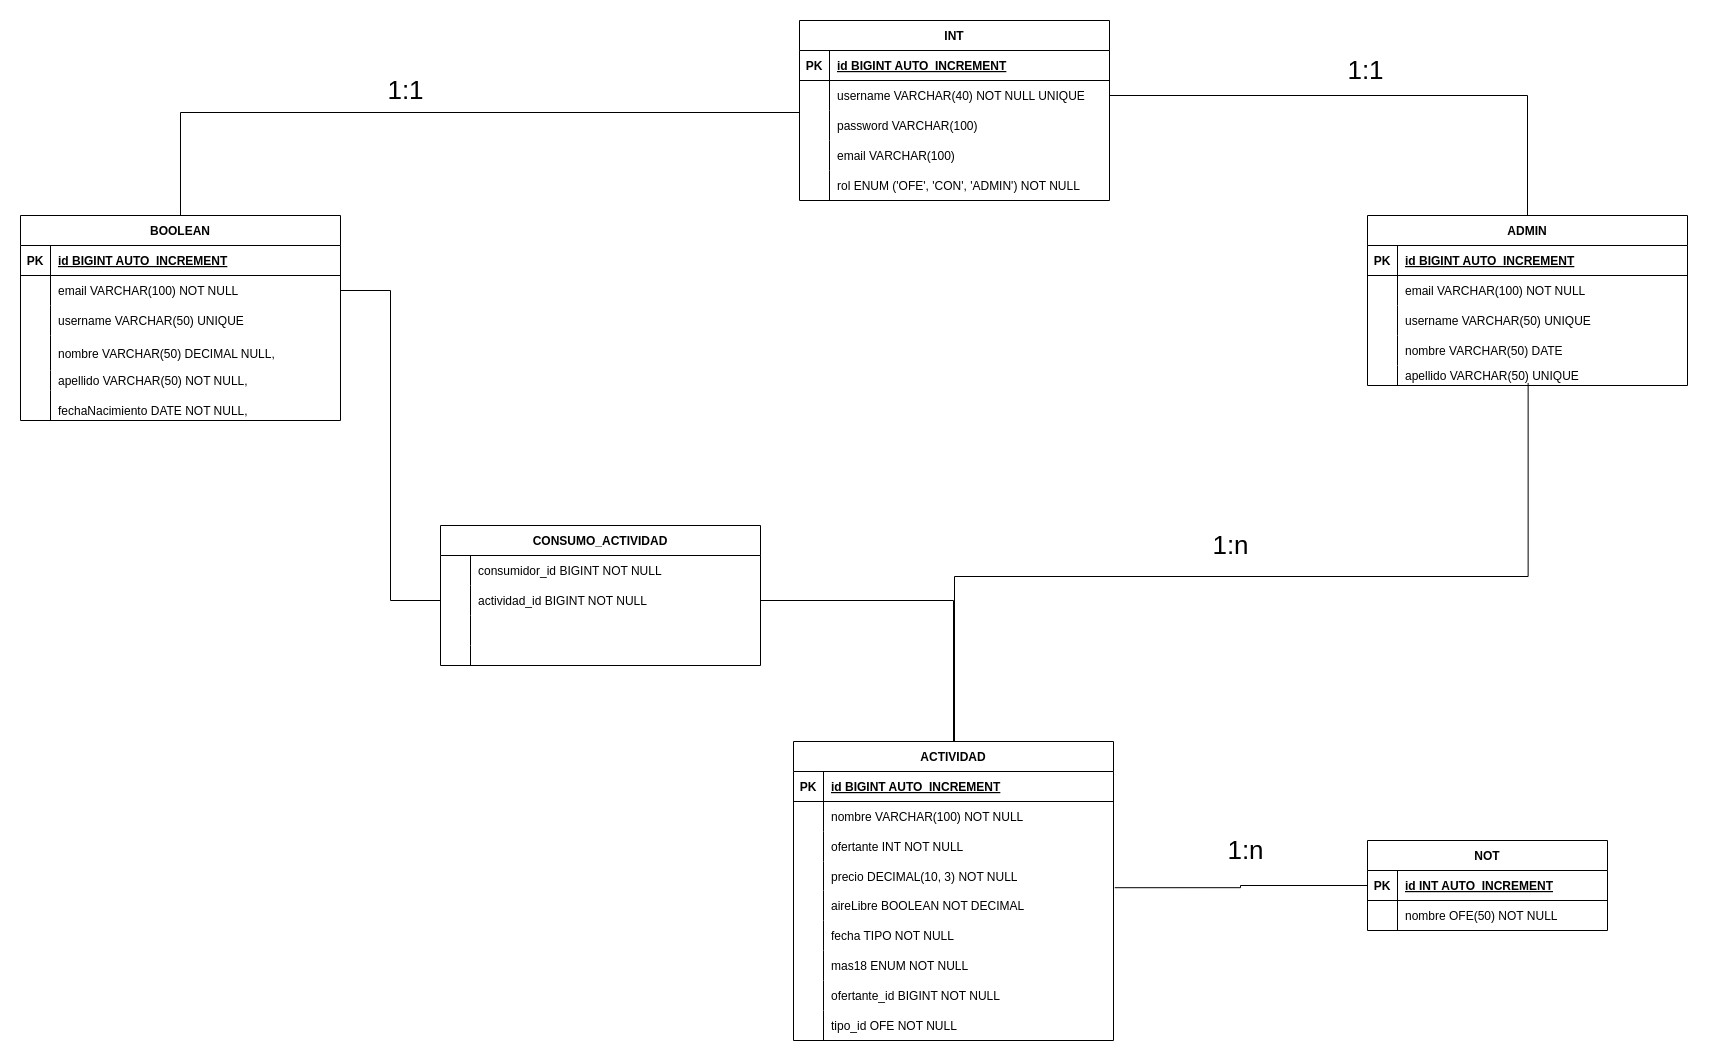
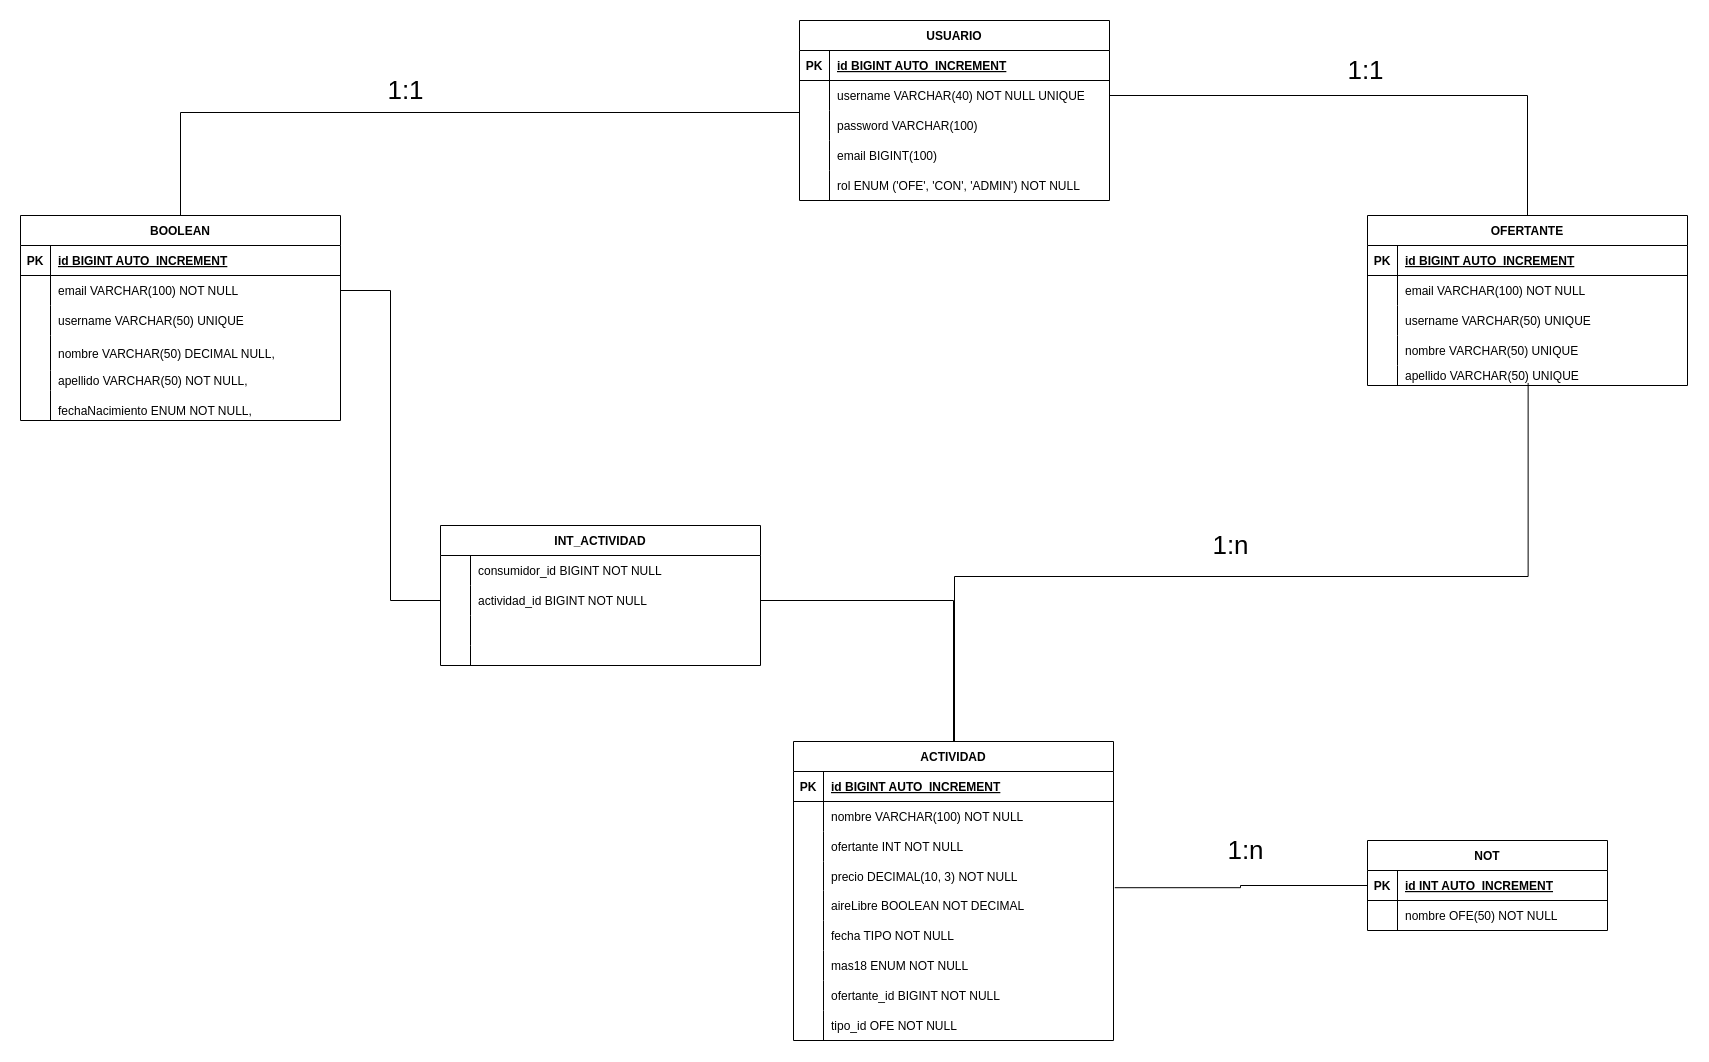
(954, 36) -> (954, 36)
(893, 156) -> (889, 156)
(1527, 231) -> (1527, 231)
(1479, 351) -> (1486, 351)
(149, 411) -> (149, 411)
(600, 541) -> (600, 541)
